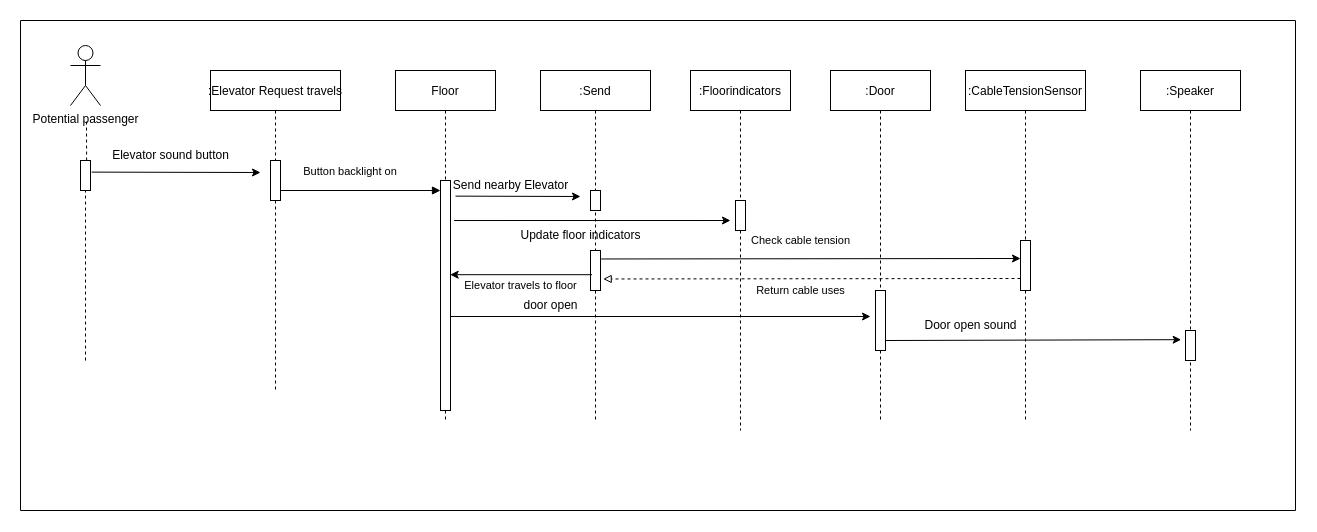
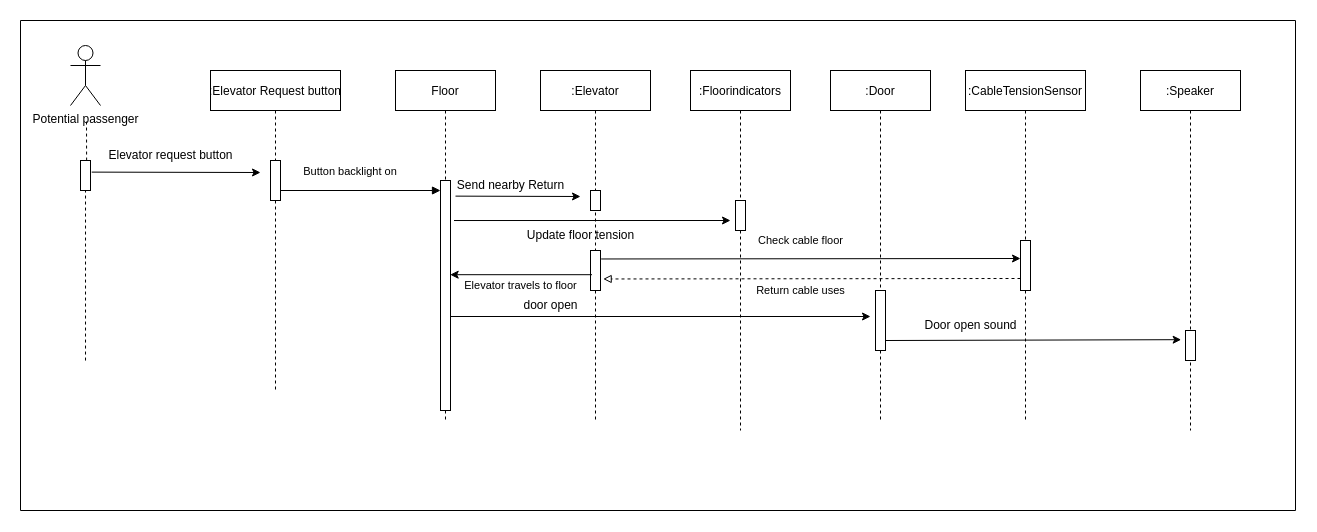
(275, 91) -> (275, 91)
(595, 91) -> (595, 91)
(171, 156) -> (171, 156)
(511, 186) -> (511, 186)
(581, 236) -> (581, 236)
(801, 241) -> (801, 241)
